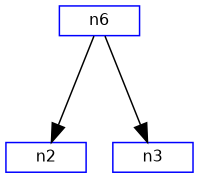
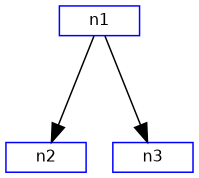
(99, 21) -> (99, 21)
